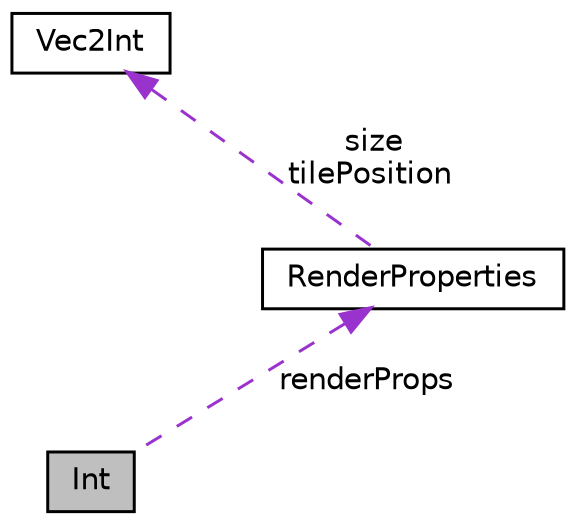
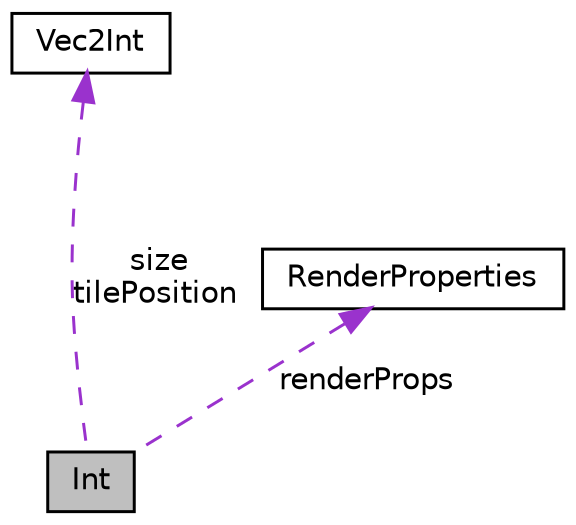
(265, 170) -> (72, 277)
